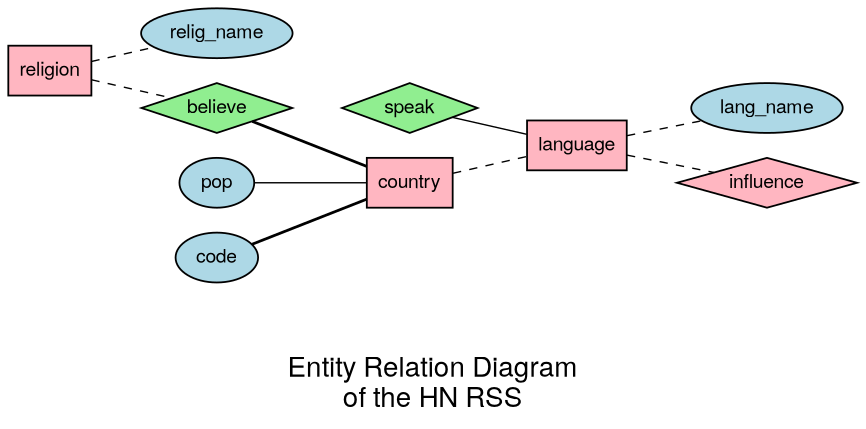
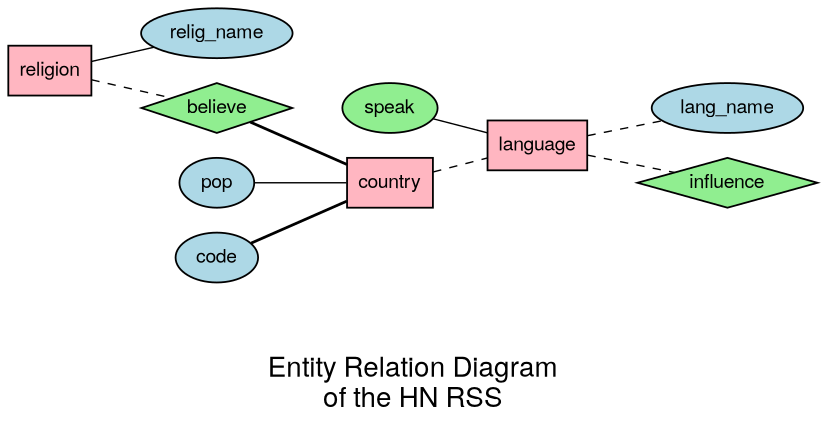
(123, 54) -> (123, 54)
(410, 108) -> (390, 108)
(767, 183) -> (727, 183)
